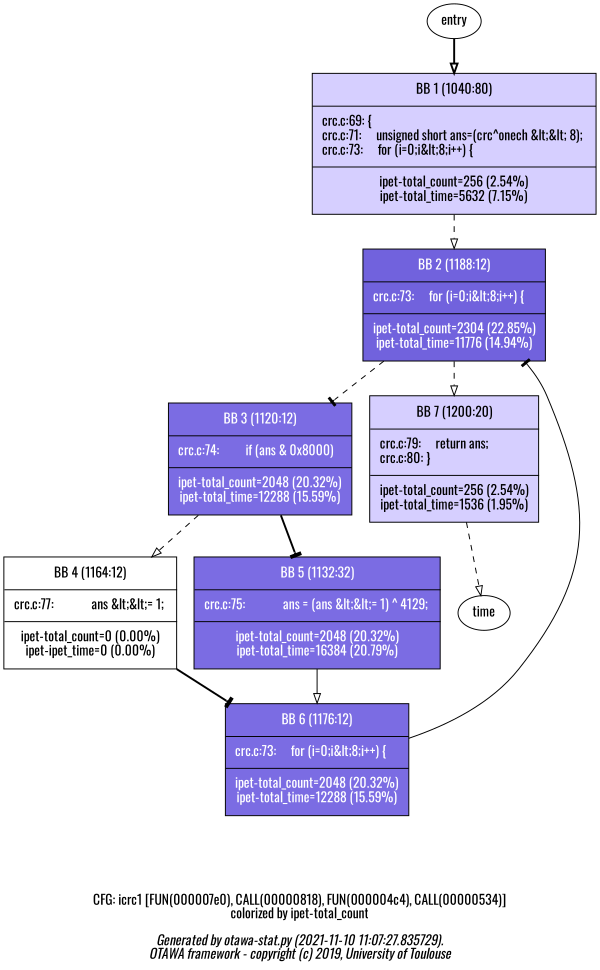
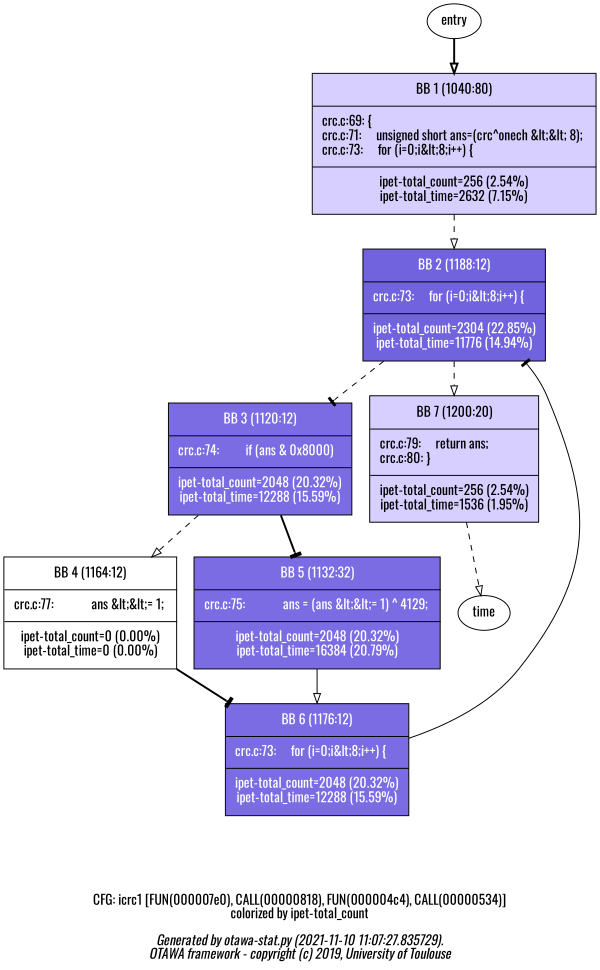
(454, 197) -> (454, 197)
(91, 652) -> (91, 652)
